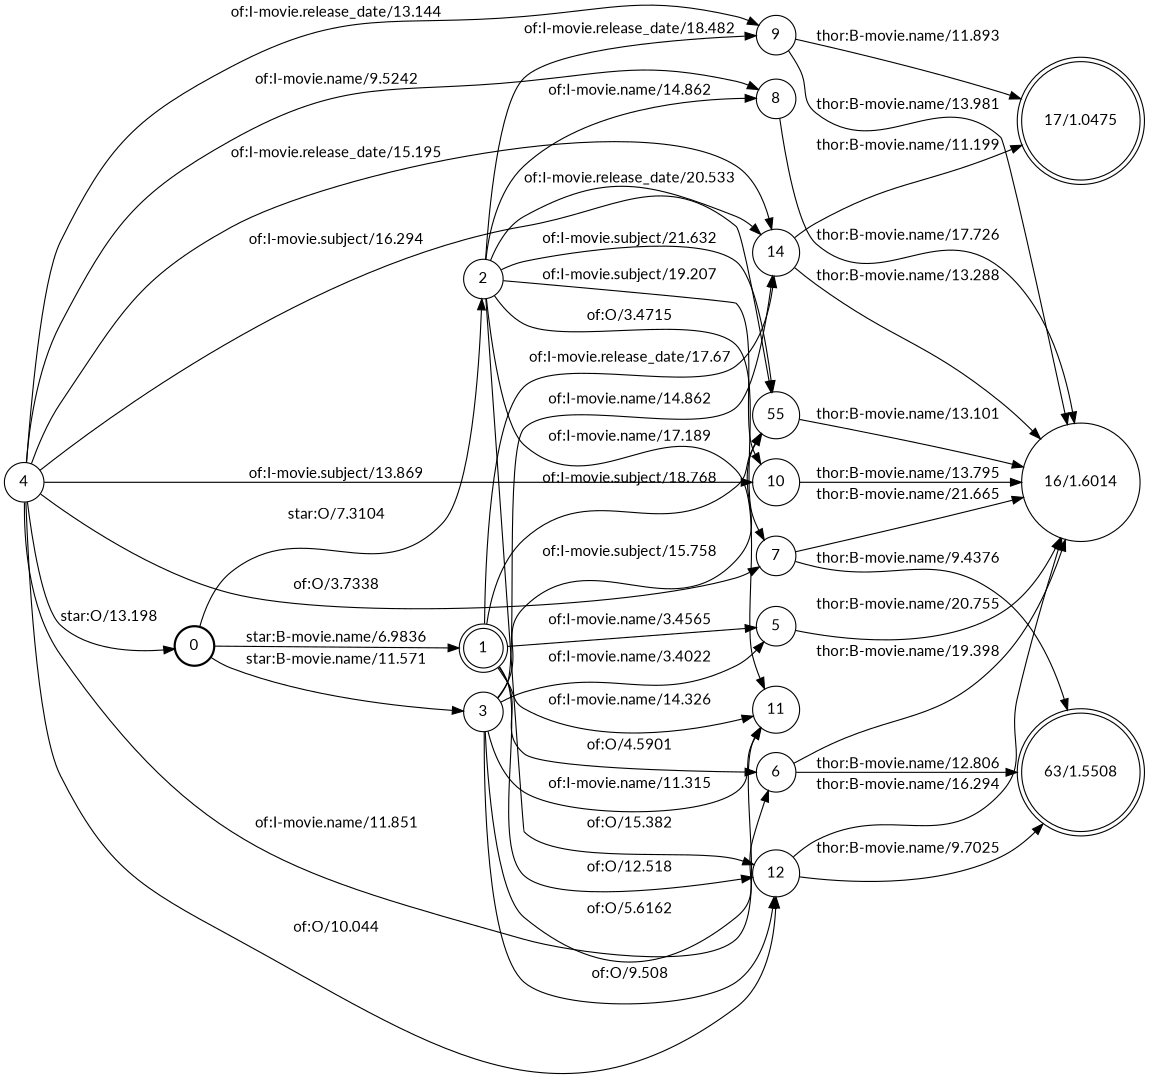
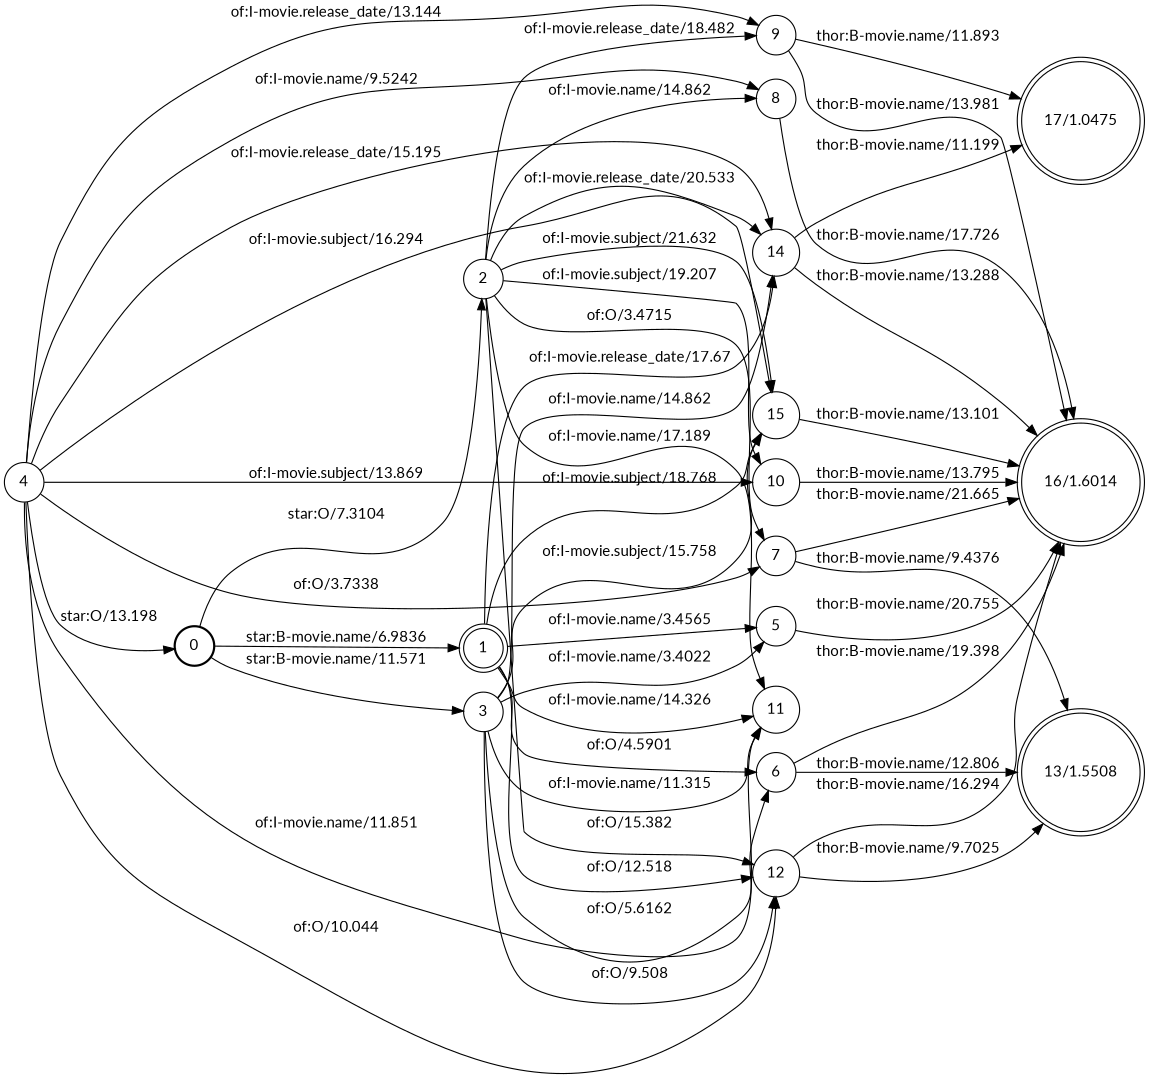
(776, 415) -> (776, 415)
(1081, 482) -> (1081, 482)
(1081, 772) -> (1081, 772)
